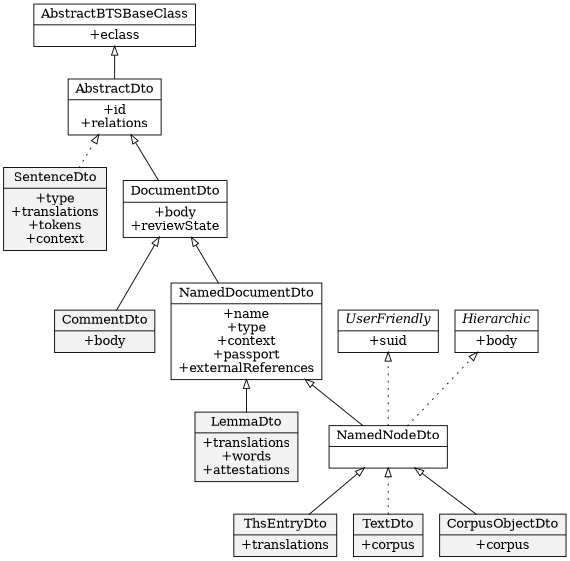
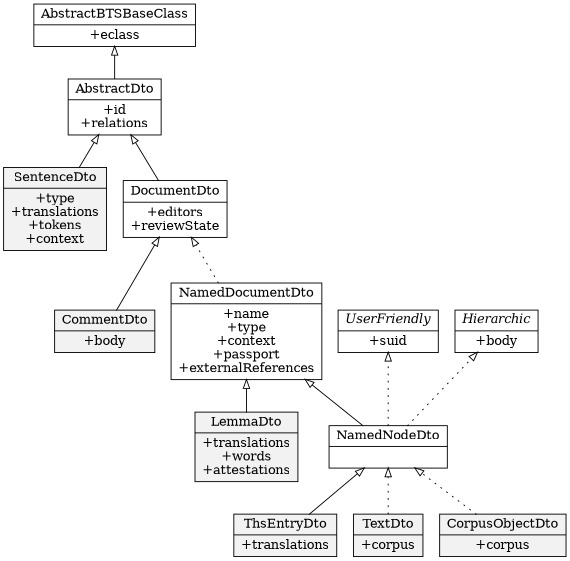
(87, 155) -> (87, 155)
(175, 213) -> (175, 213)
(207, 264) -> (207, 264)
(449, 494) -> (449, 494)
